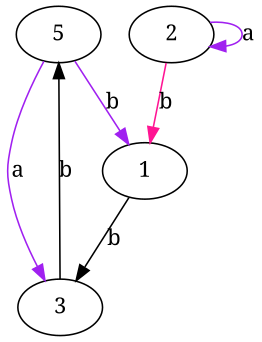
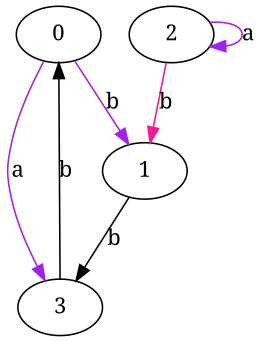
(59, 34) -> (59, 34)
